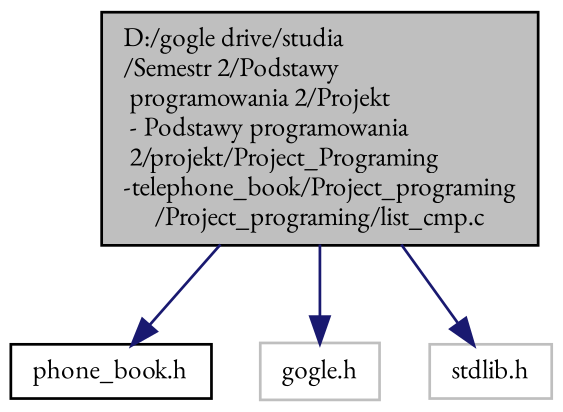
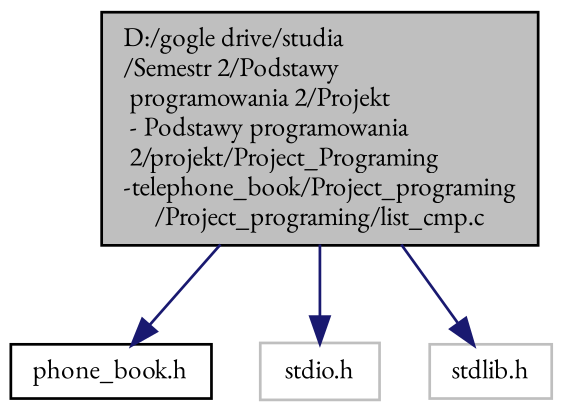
(320, 371) -> (320, 371)
